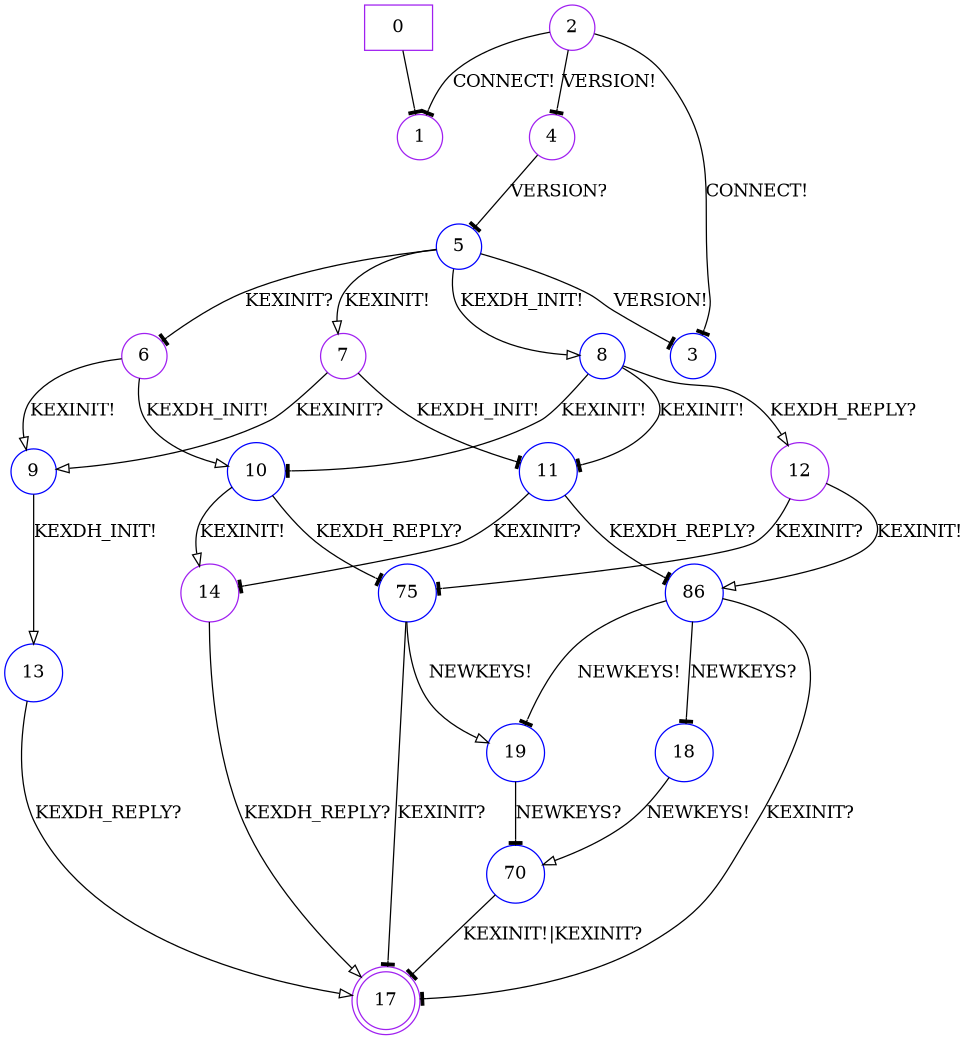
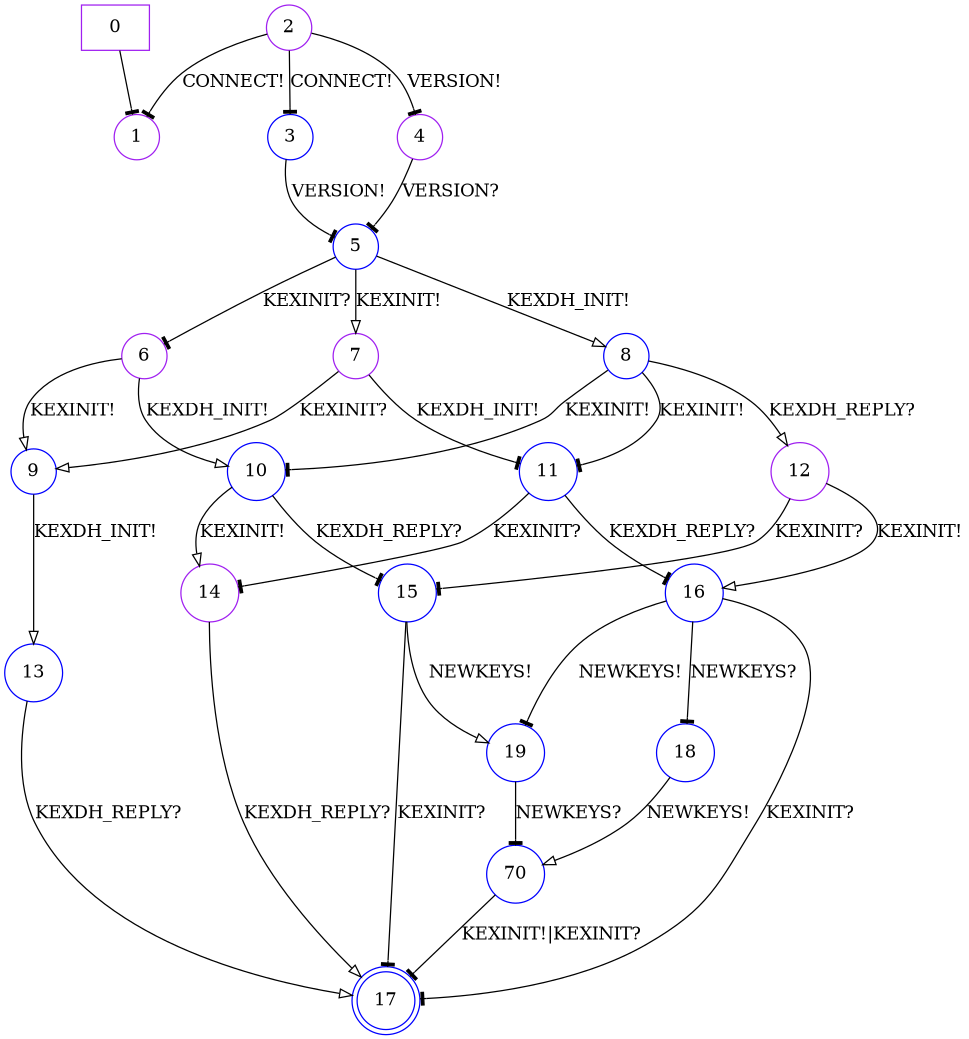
(578, 289) -> (294, 205)
(407, 593) -> (407, 593)
(694, 593) -> (694, 593)
(386, 1001) -> (386, 1001)
